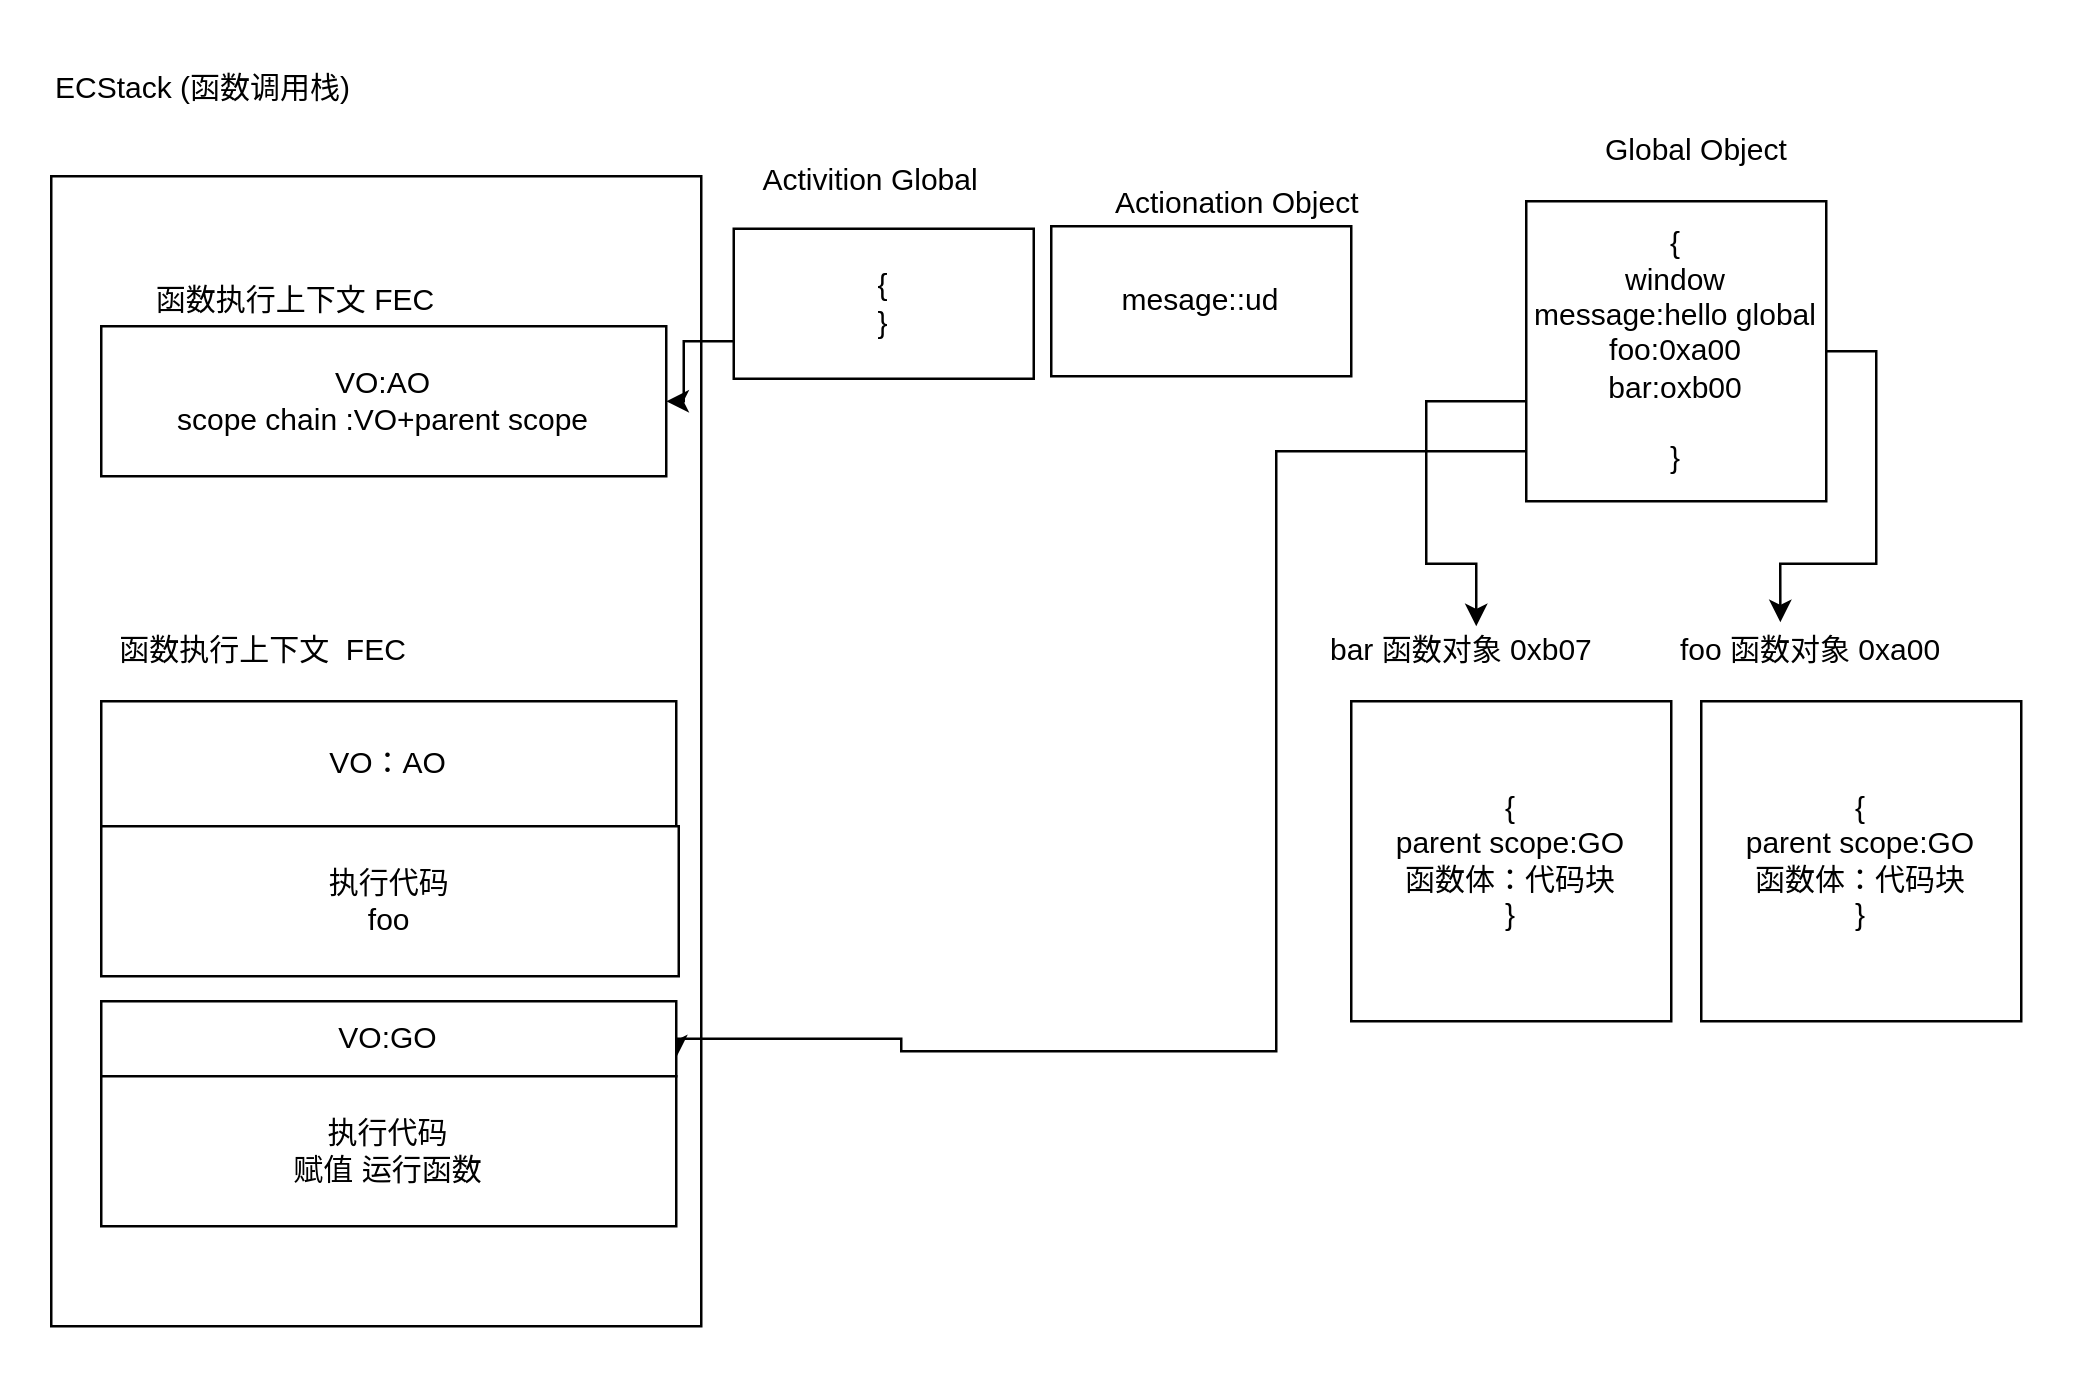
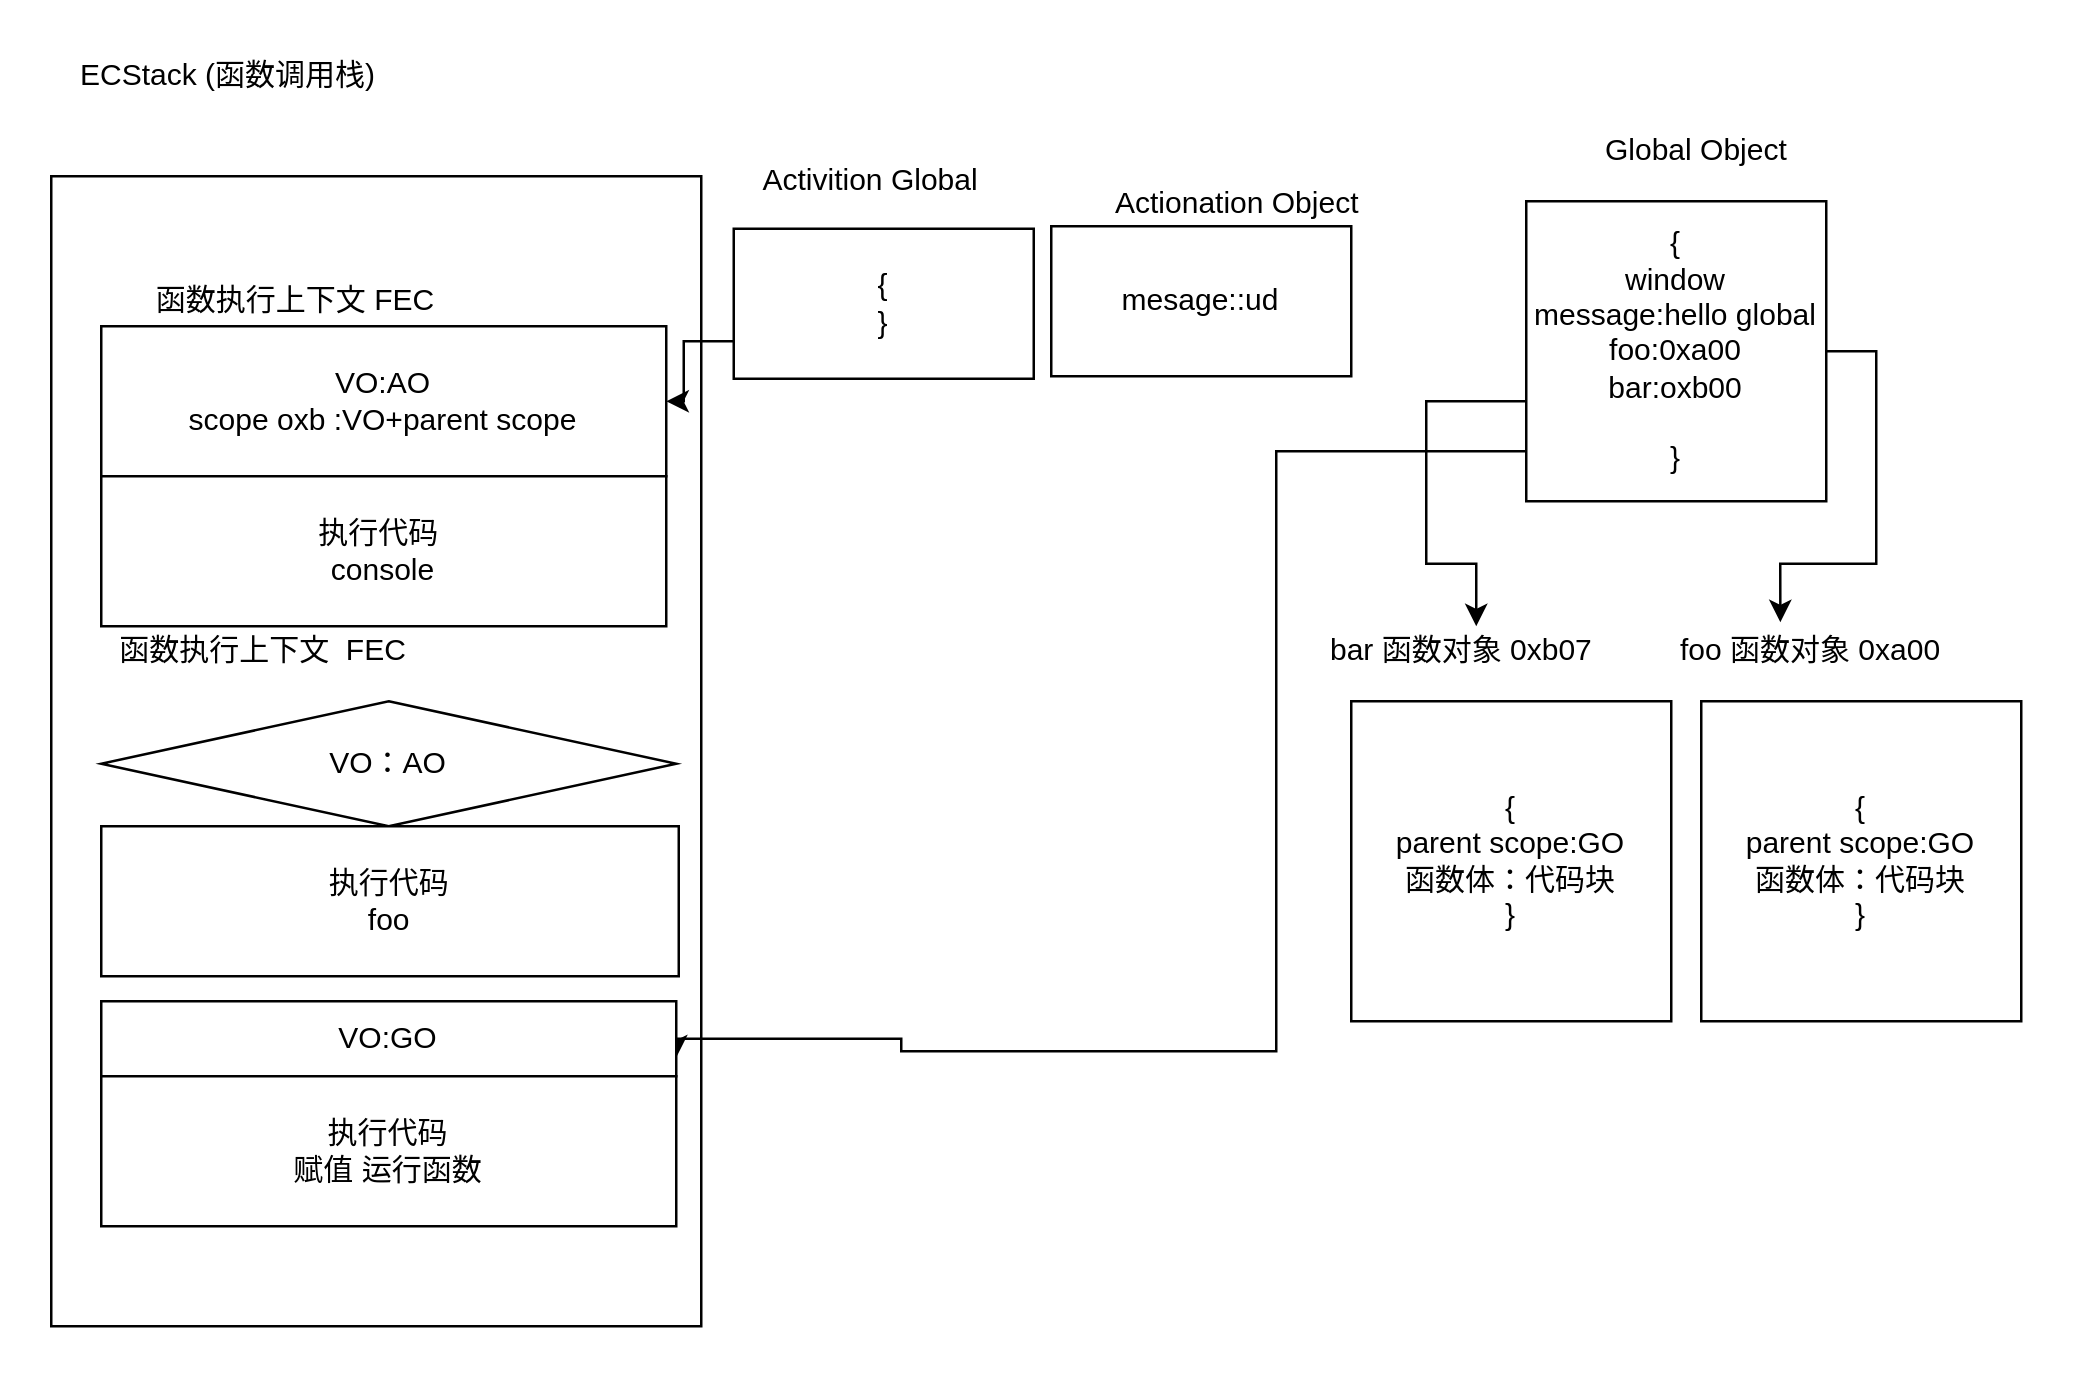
(214, 89) -> (239, 76)
(384, 401) -> (384, 401)
none -> (384, 551)
(389, 764) -> (389, 764)
